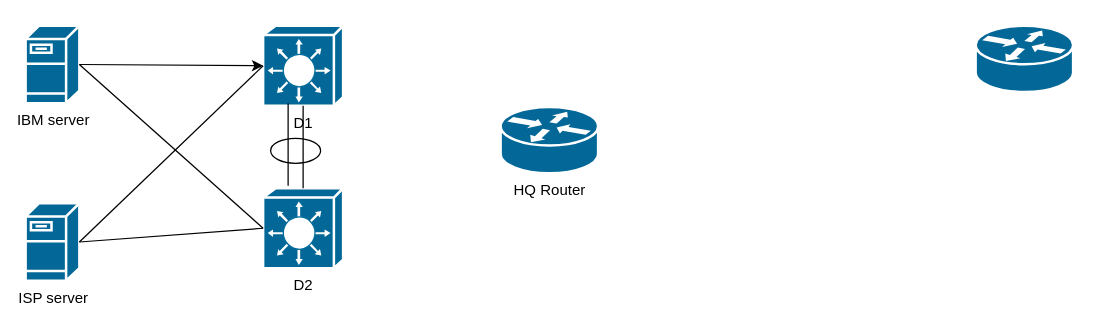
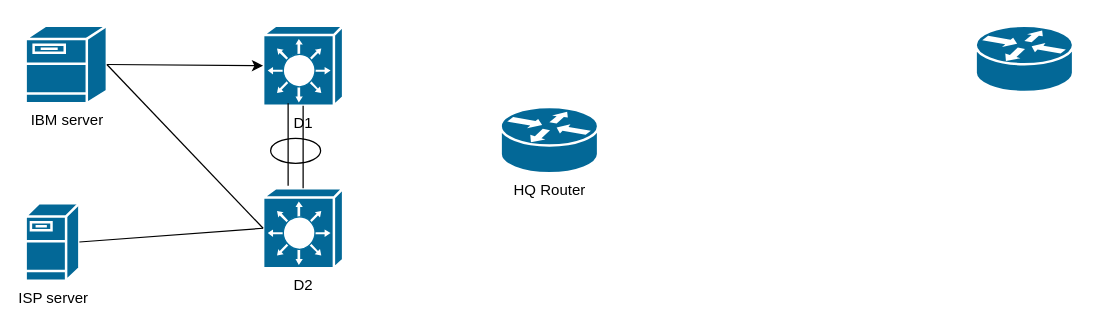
(53, 64) -> (66, 64)
(173, 152) -> none
